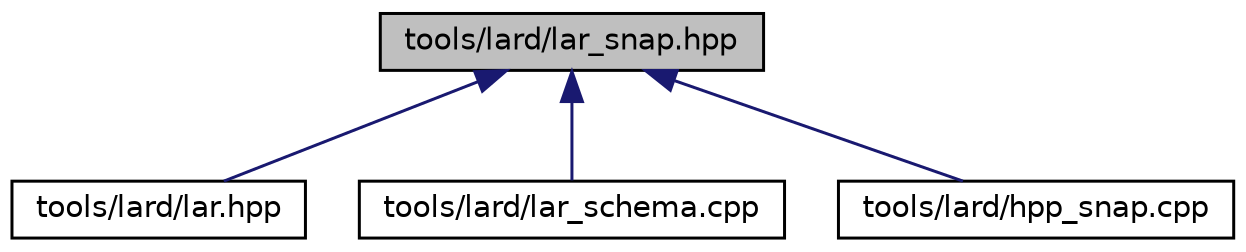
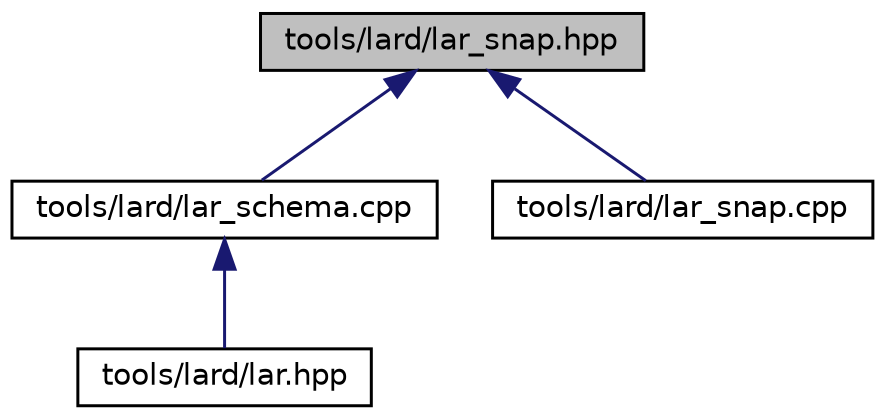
(351, 131) -> (225, 309)
(1036, 210) -> (683, 210)
